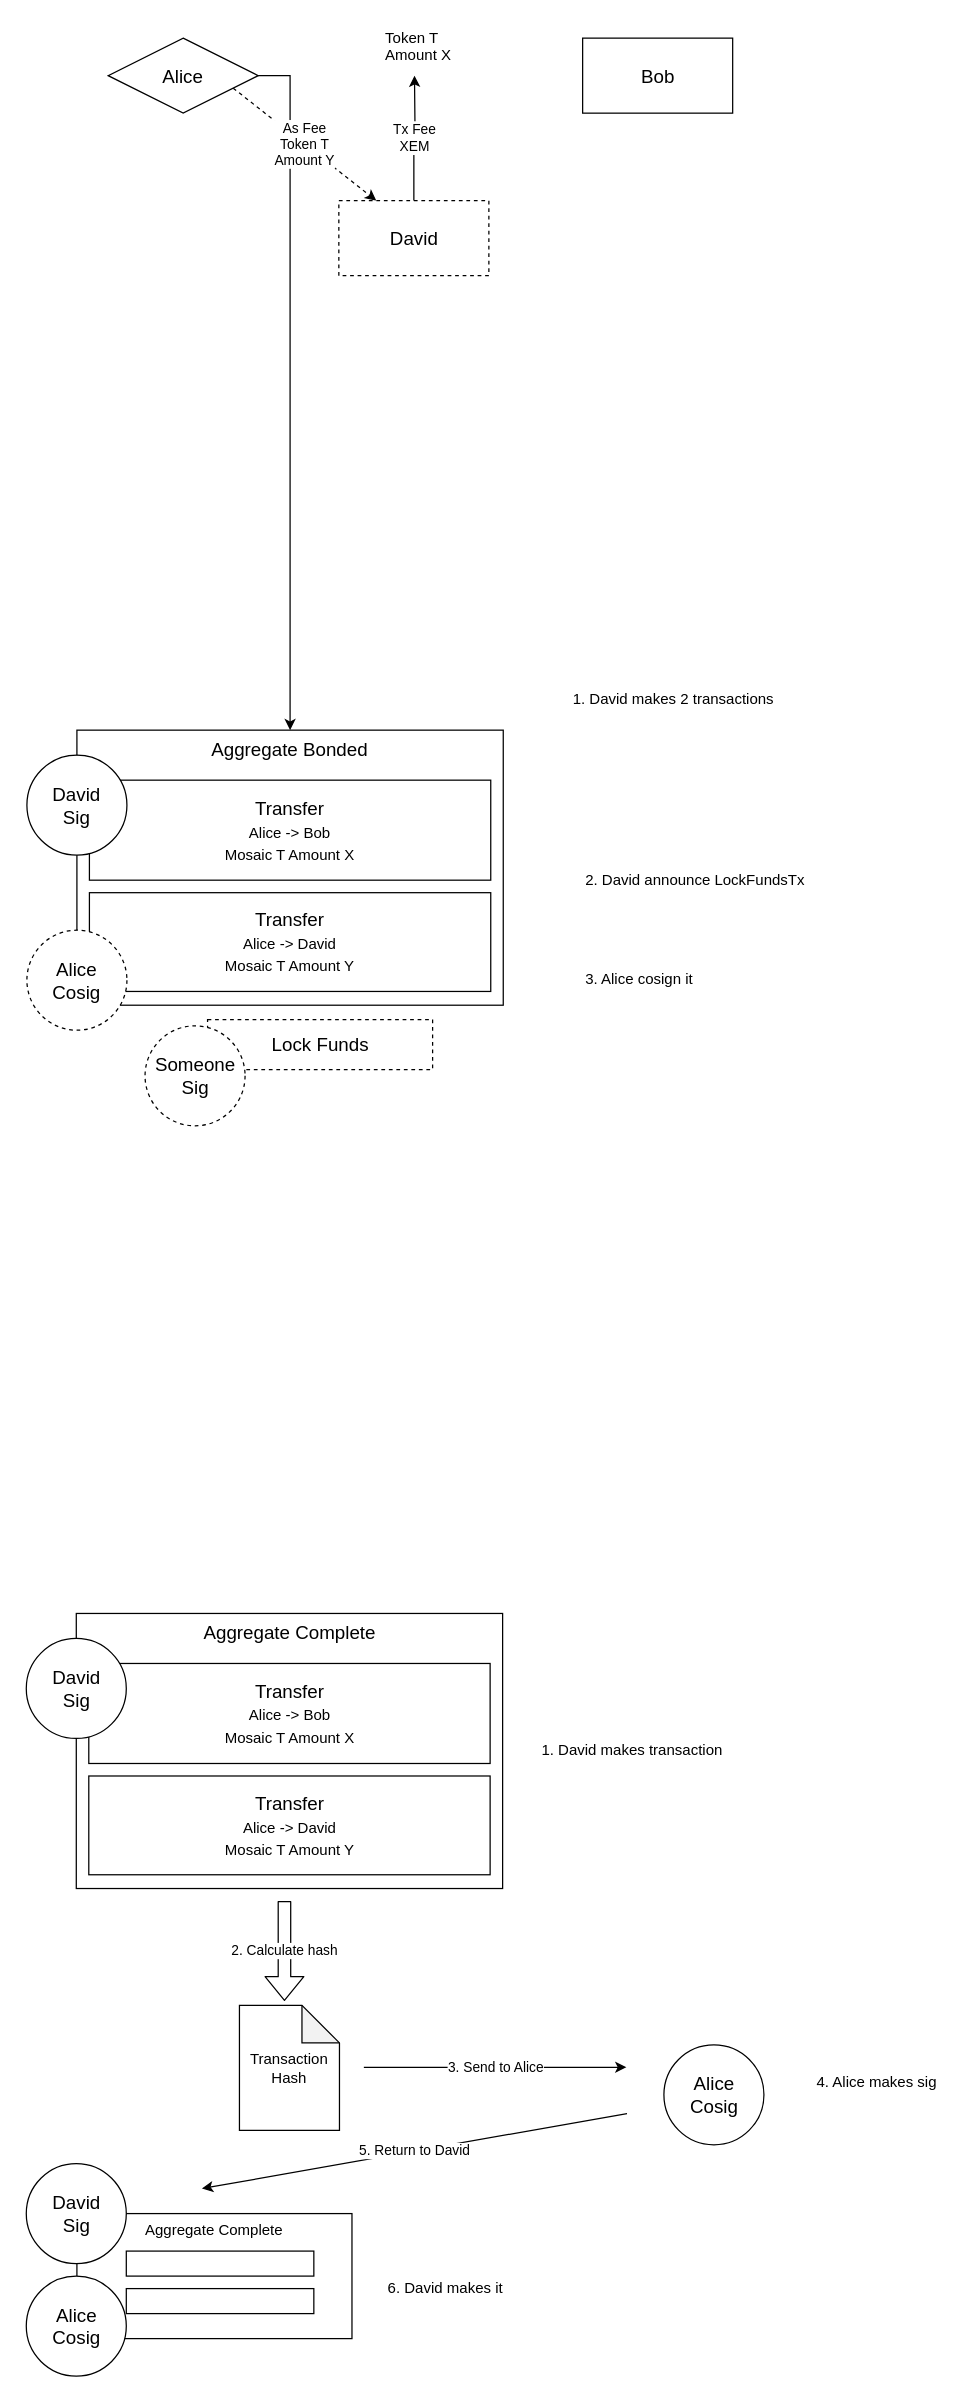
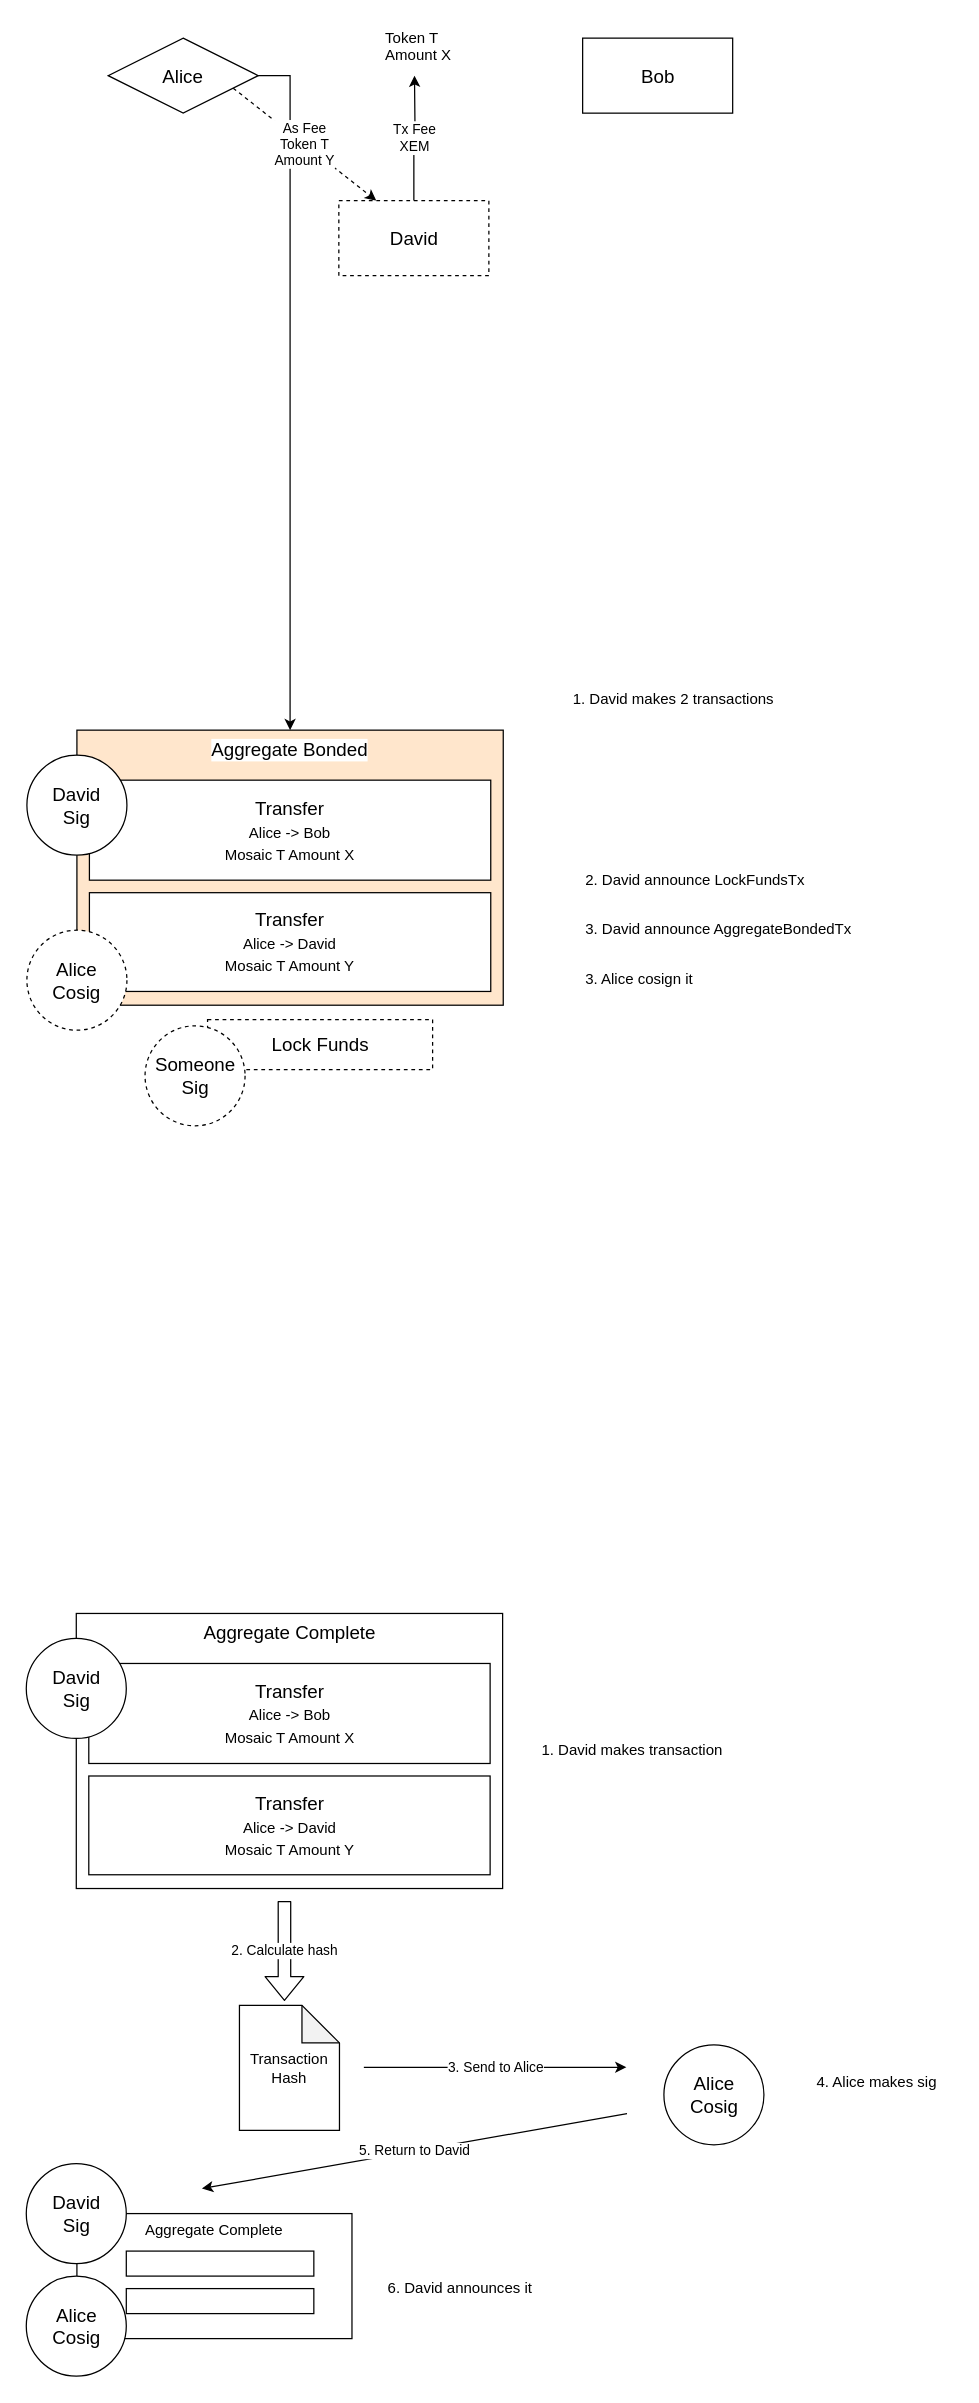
(290, 751) -> (290, 751)
none -> (726, 929)
(448, 2288) -> (465, 2288)
